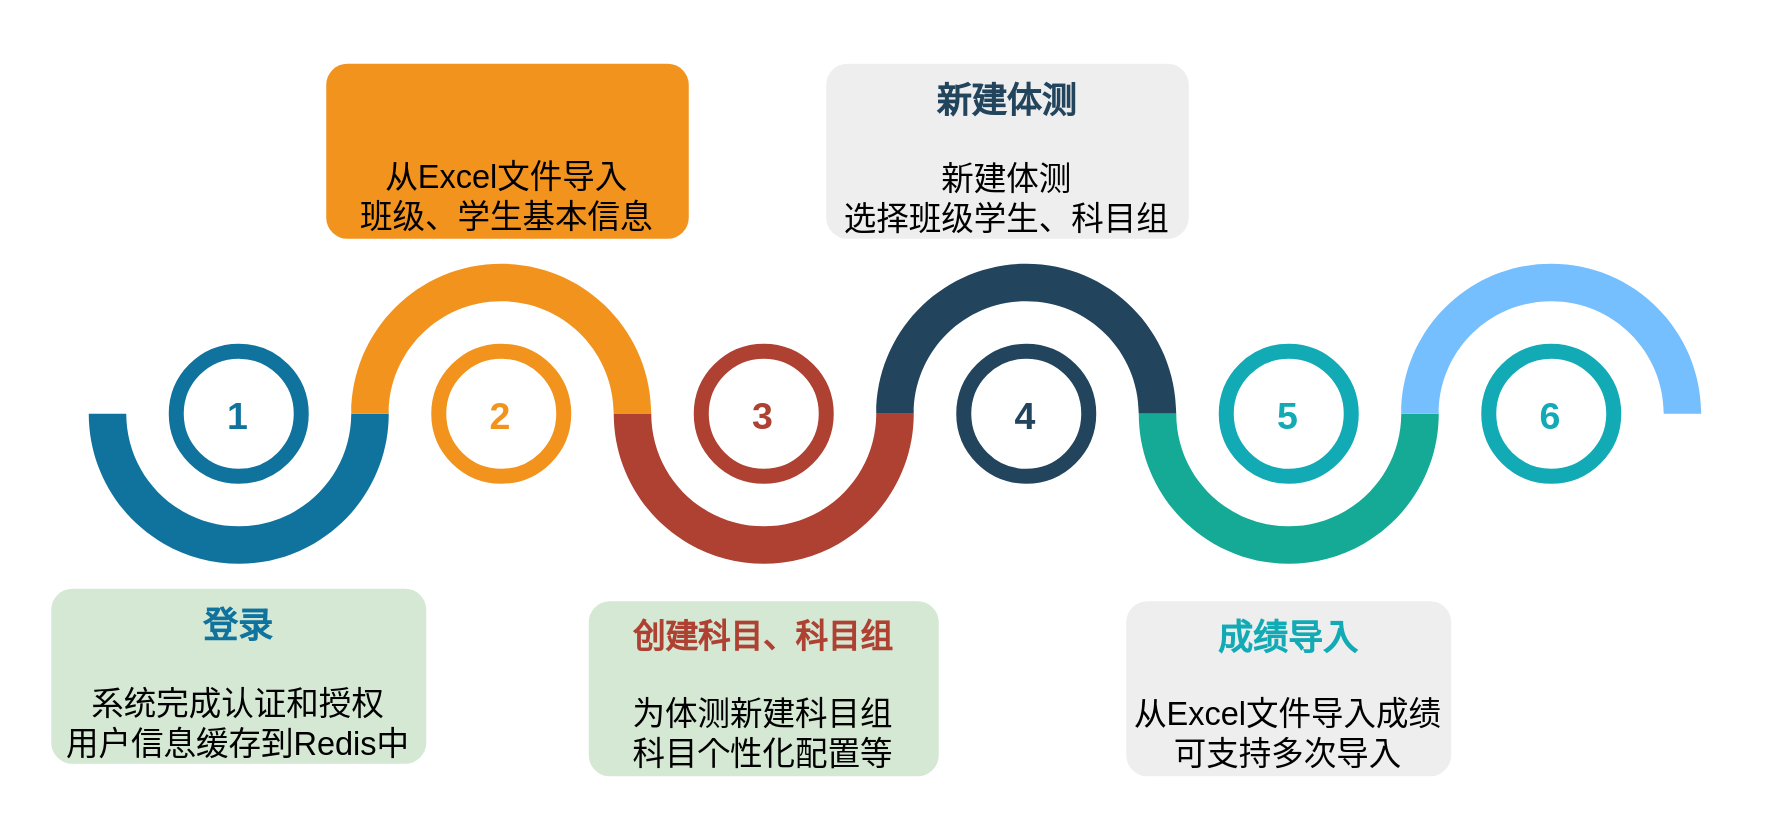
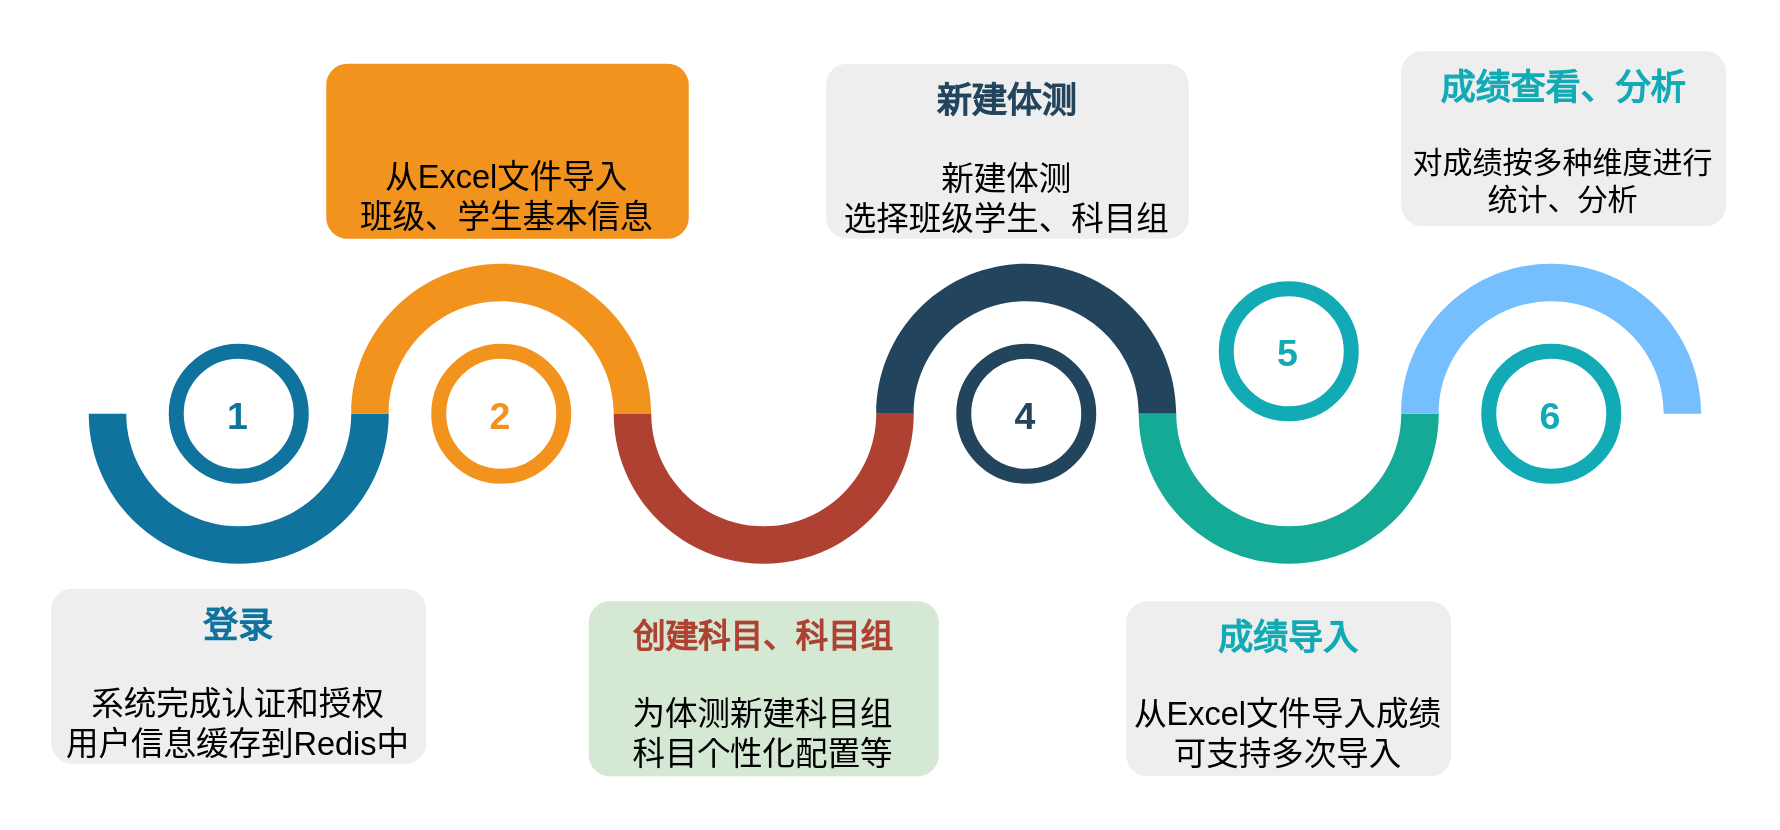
none -> (1564, 139)
(764, 414) -> none
(1289, 414) -> (1289, 351)
(239, 676) -> (239, 676)
